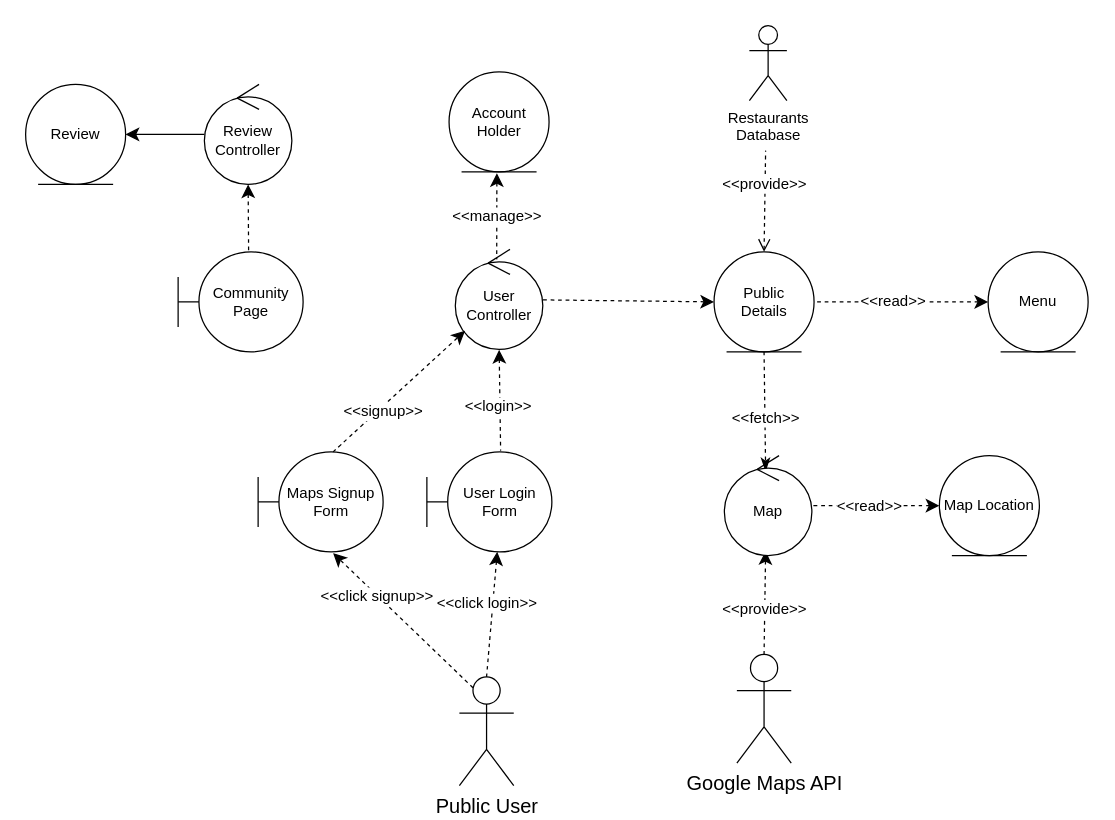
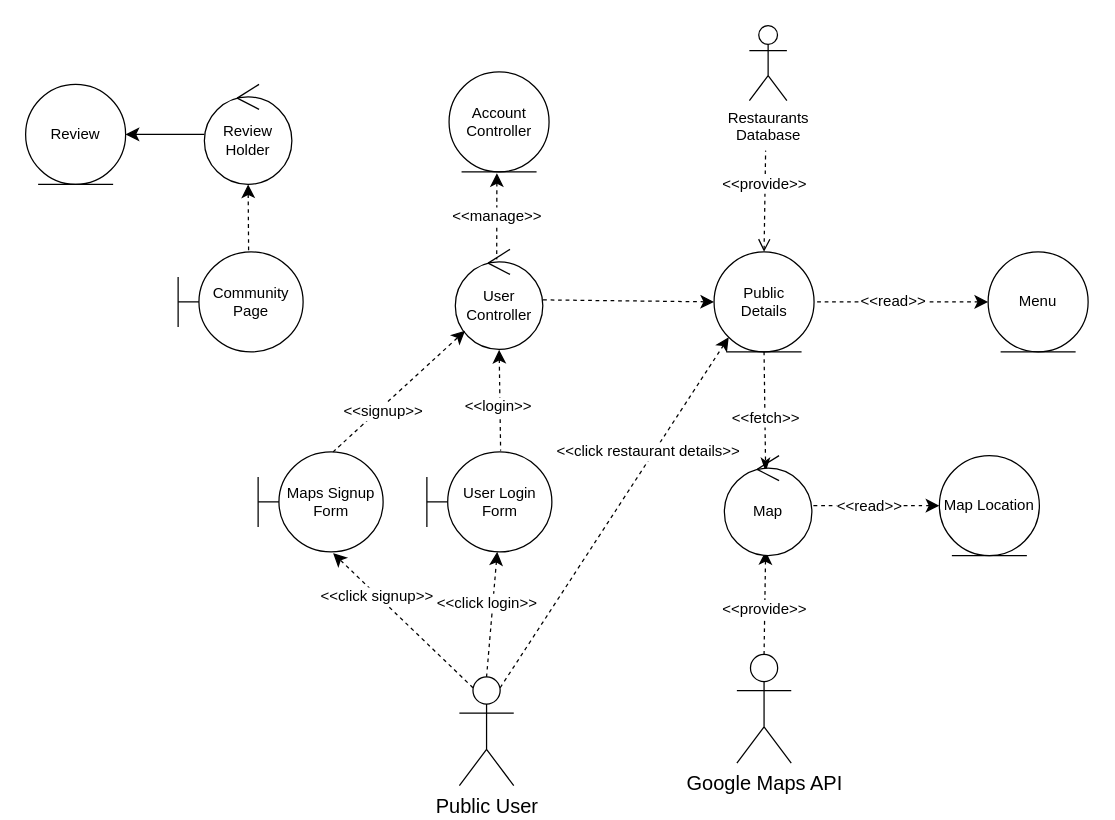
(499, 122) -> (499, 122)
(248, 141) -> (248, 141)
none -> (611, 517)
